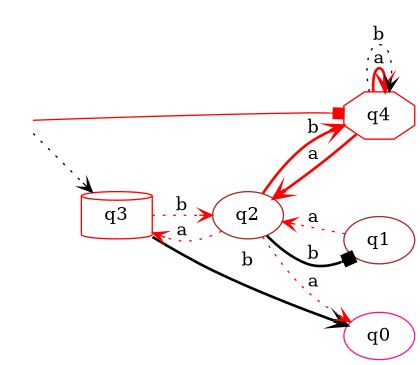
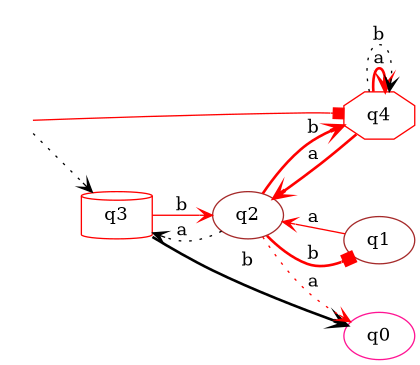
(176, 215) -> (176, 215)
(320, 229) -> (320, 229)
(194, 240) -> (194, 240)
(300, 261) -> (300, 261)
